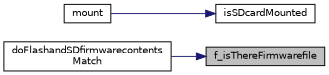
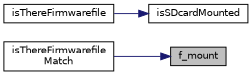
(88, 14) -> (59, 14)
(88, 56) -> (59, 56)
(265, 56) -> (198, 56)
